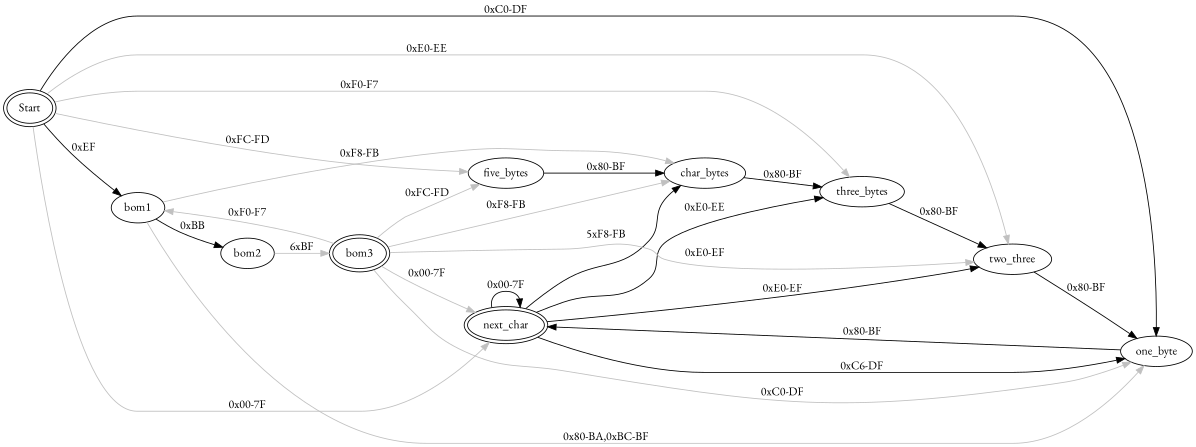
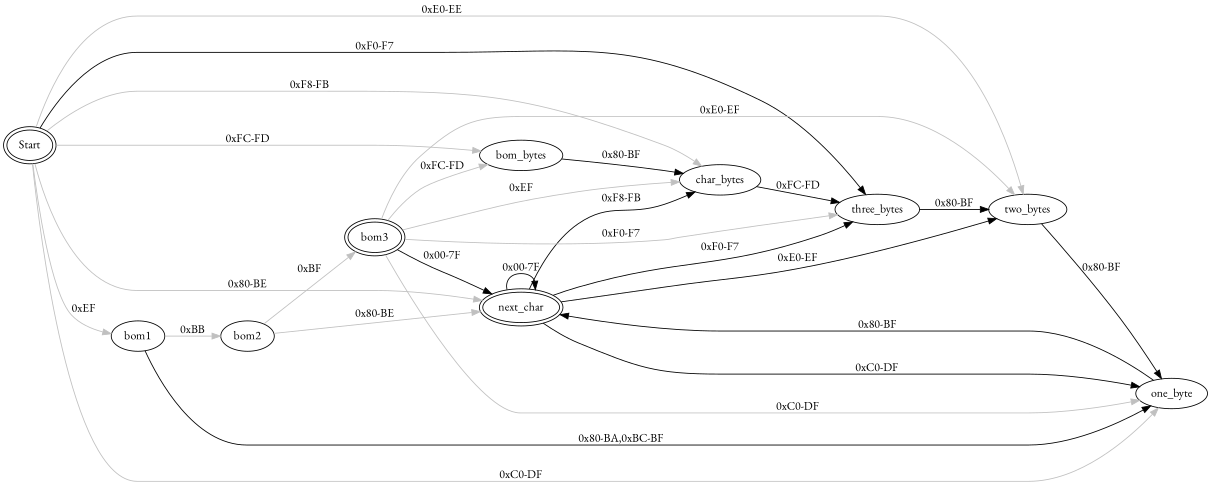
(700, 16) -> (482, 481)
(462, 91) -> (456, 52)
(413, 156) -> (371, 91)
(77, 159) -> (53, 273)
(506, 173) -> (521, 155)
(783, 174) -> (798, 185)
(506, 205) -> (521, 188)
(705, 207) -> (720, 247)
(254, 224) -> (618, 243)
(184, 234) -> (188, 336)
(606, 234) -> (621, 198)
(302, 247) -> (309, 269)
(1013, 259) -> (1028, 209)
(424, 289) -> (440, 271)
none -> (373, 323)
(862, 366) -> (877, 368)
(248, 405) -> (248, 284)
(608, 443) -> (625, 445)
